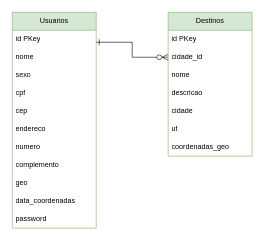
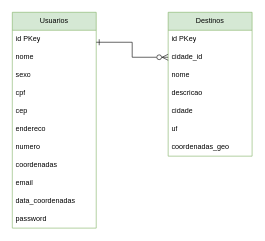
(37, 165) -> (38, 165)
(22, 183) -> (24, 183)
